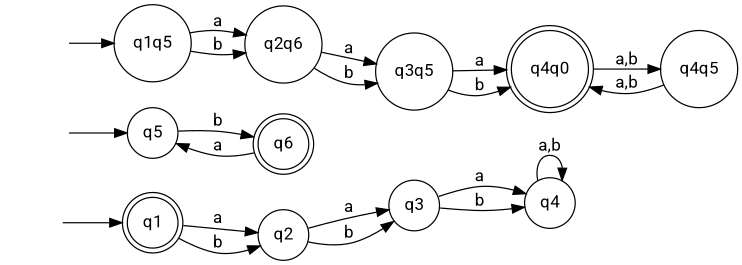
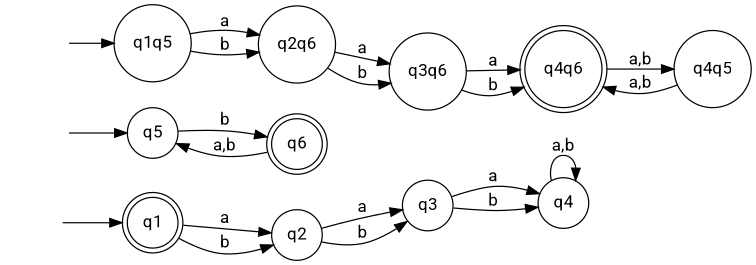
(550, 69) -> (563, 69)
(414, 72) -> (428, 72)
(218, 146) -> (225, 146)
